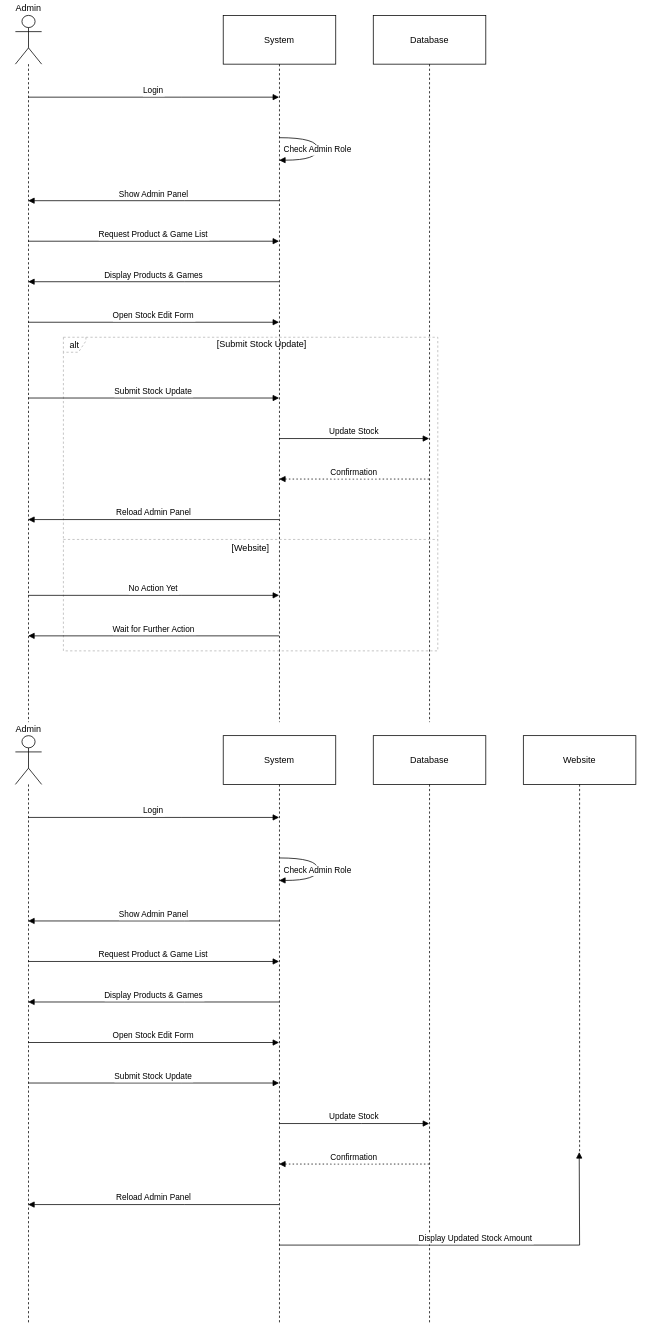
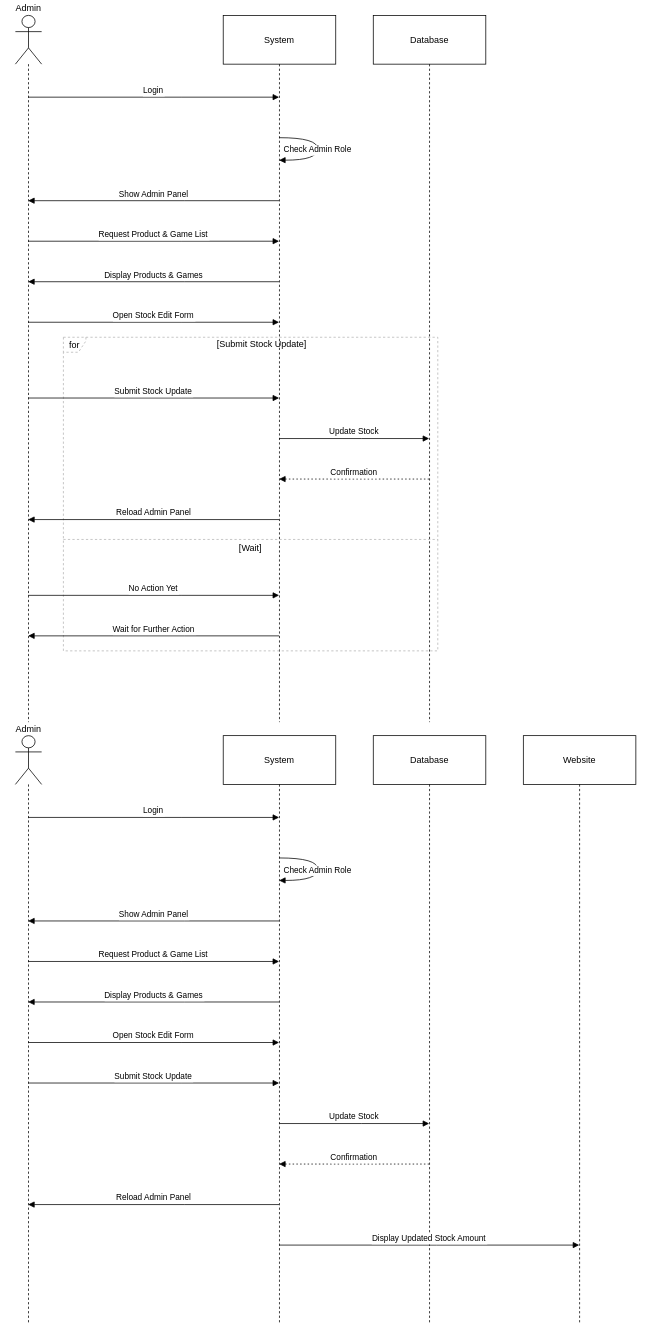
(74, 345) -> (74, 345)
(251, 549) -> (251, 549)
(579, 944) -> (579, 1029)
